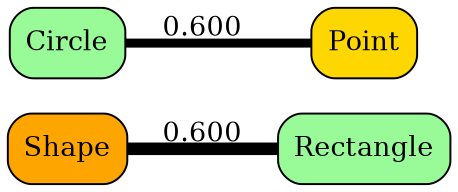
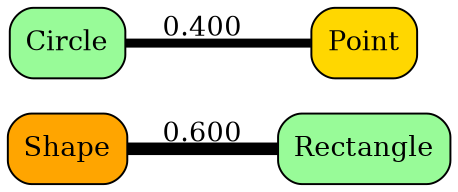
(203, 28) -> (203, 28)
